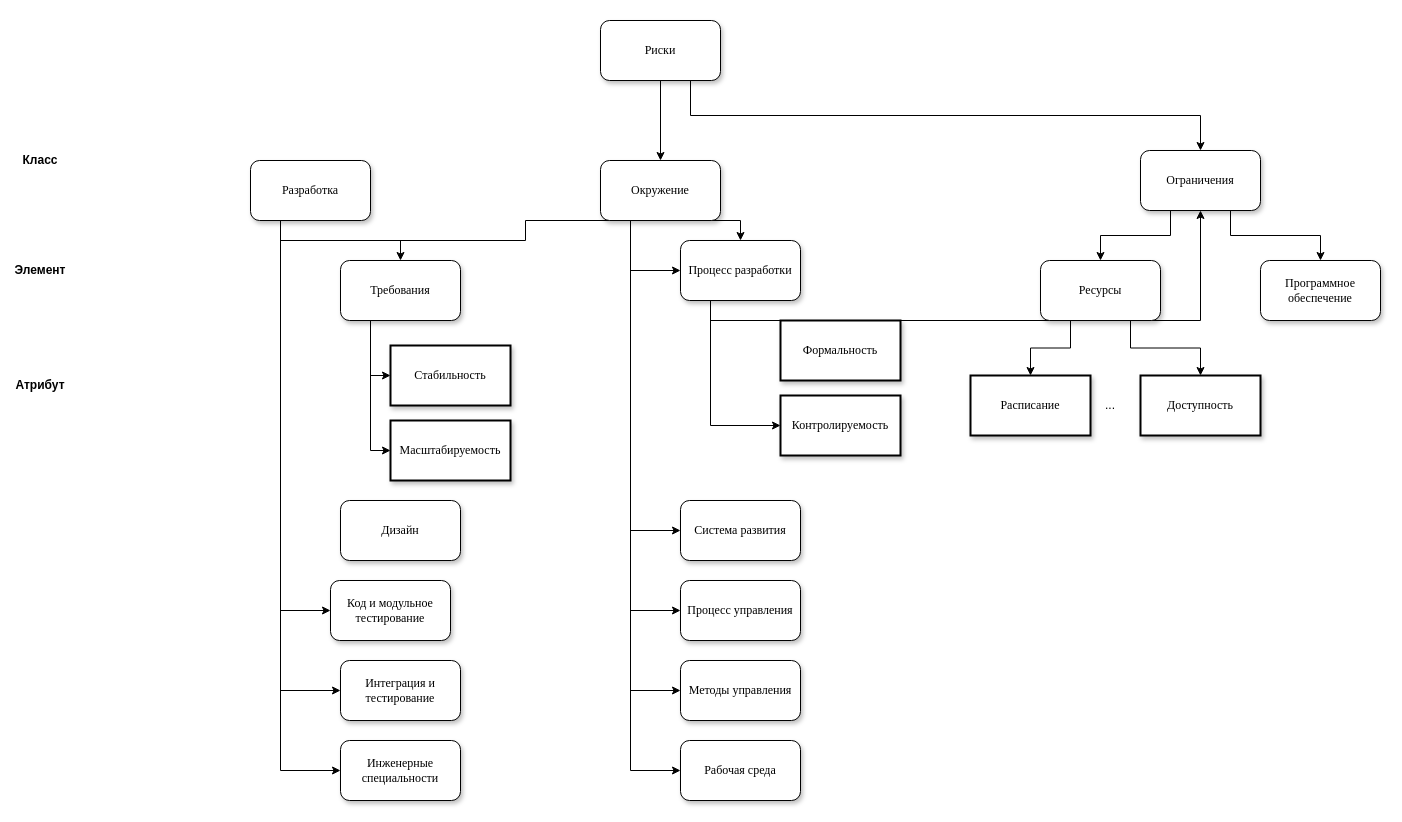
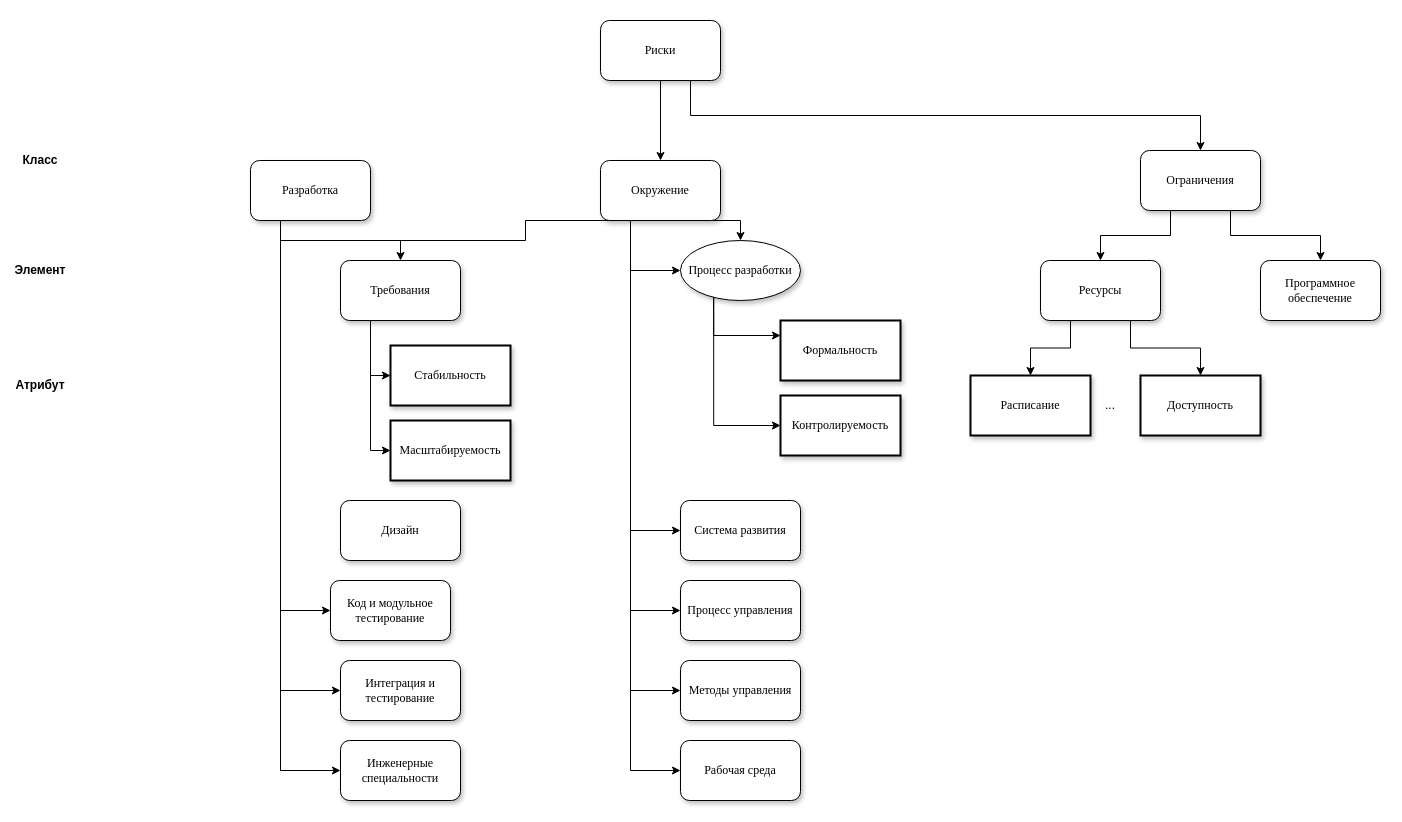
(741, 271) -> (741, 271)
(1201, 292) -> (744, 336)
